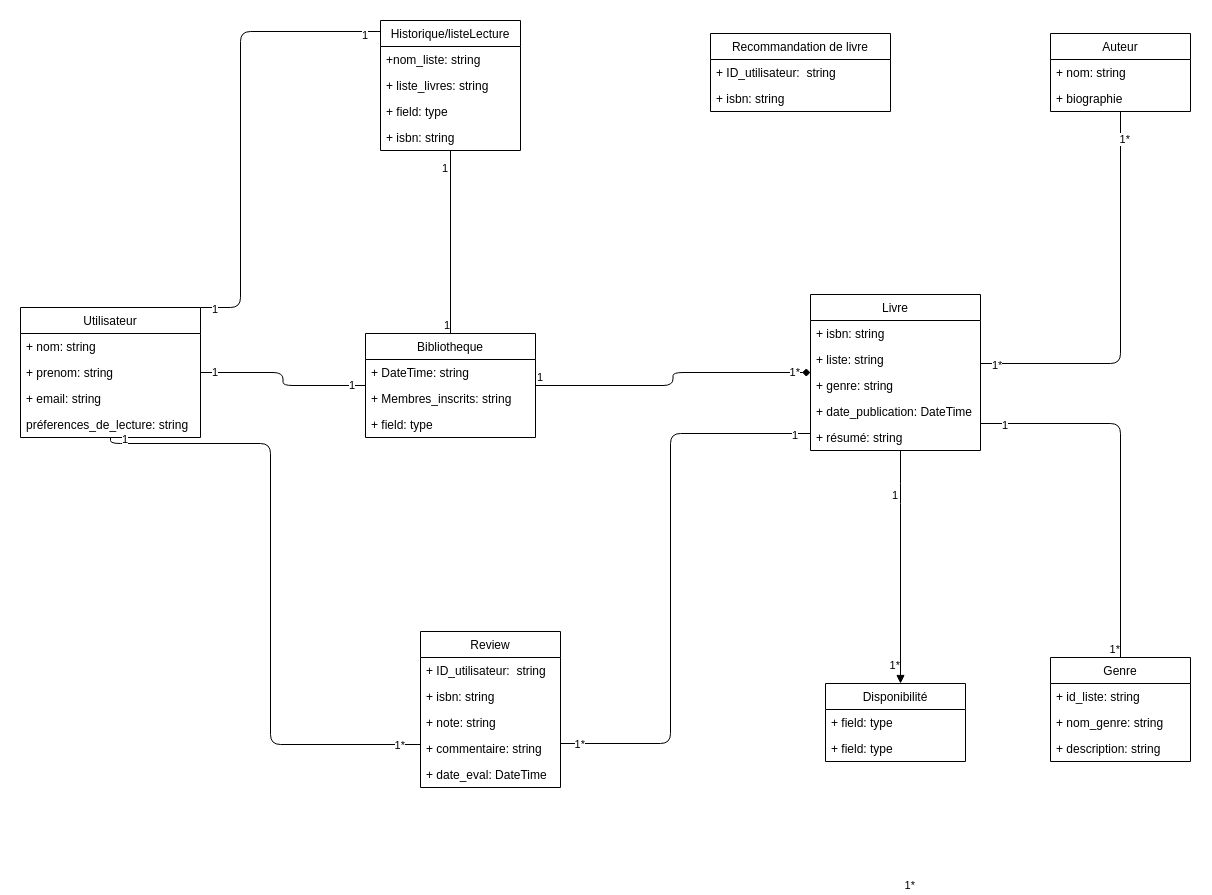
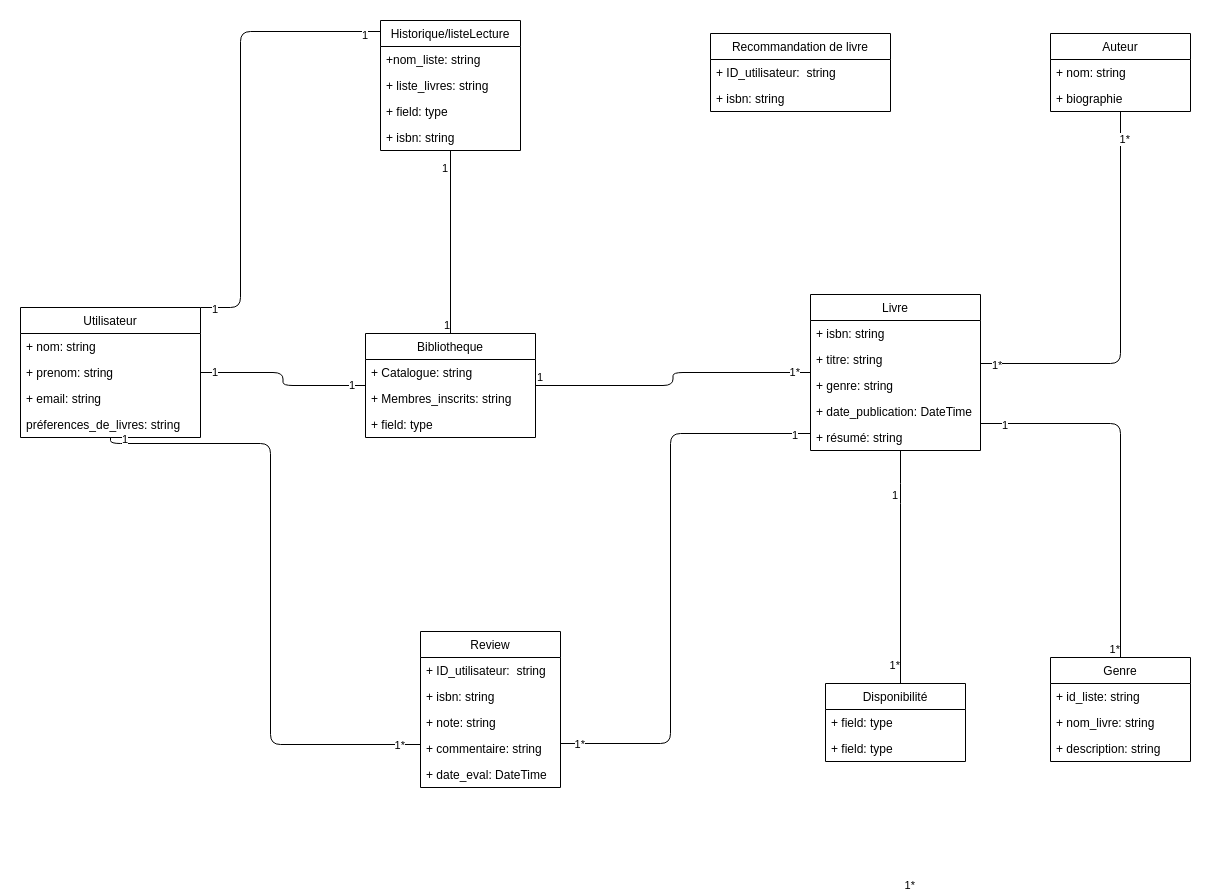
(857, 360) -> (859, 360)
(424, 373) -> (427, 373)
(802, 373) -> (805, 373)
(121, 425) -> (116, 425)
(901, 674) -> (901, 677)
(1114, 723) -> (1110, 723)
